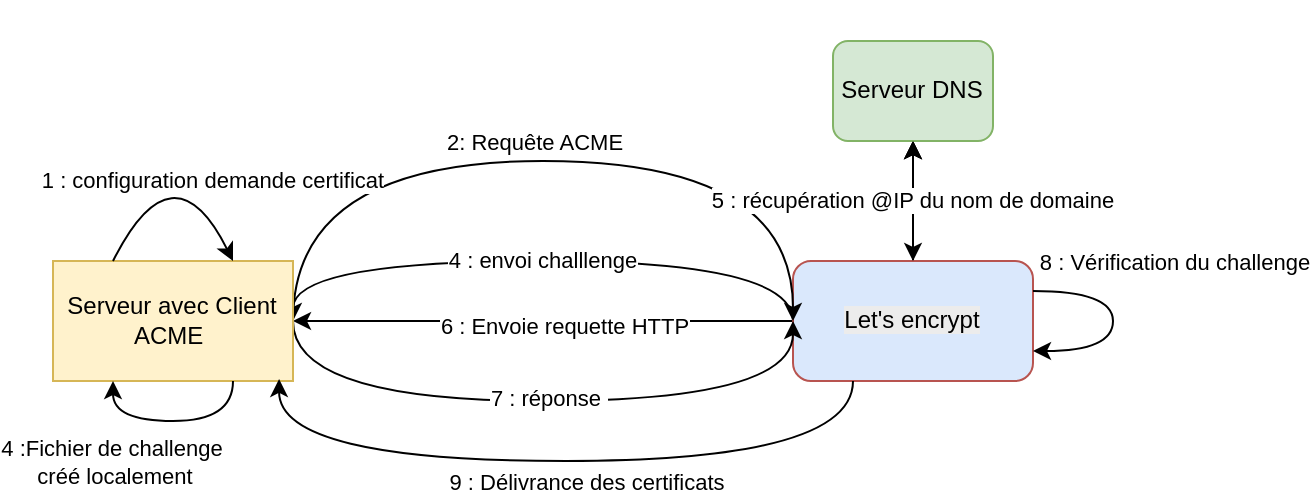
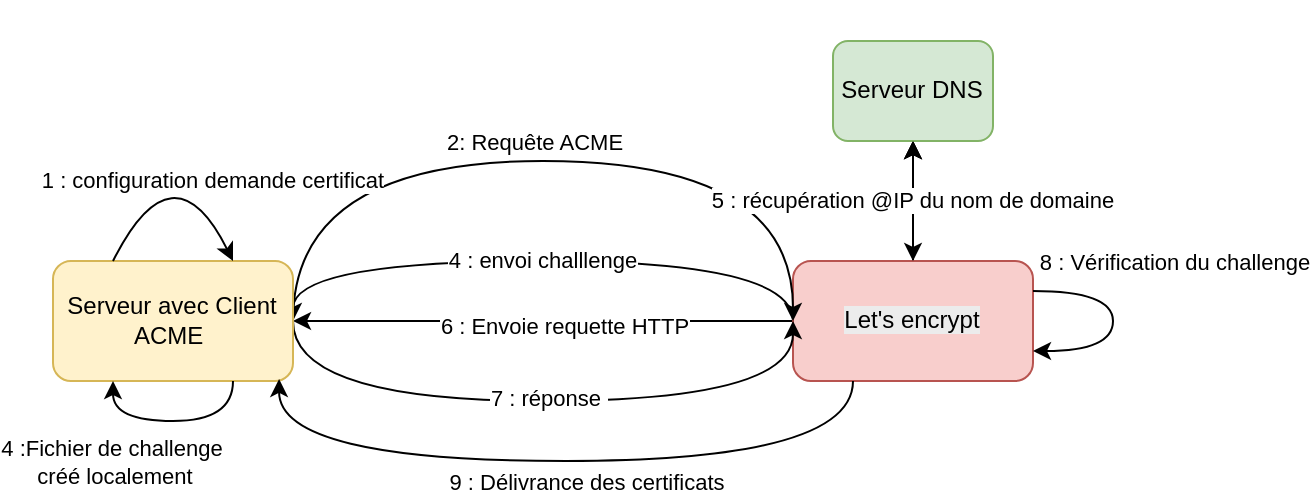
(173, 321) -> (173, 321)
(913, 321) -> (913, 321)
